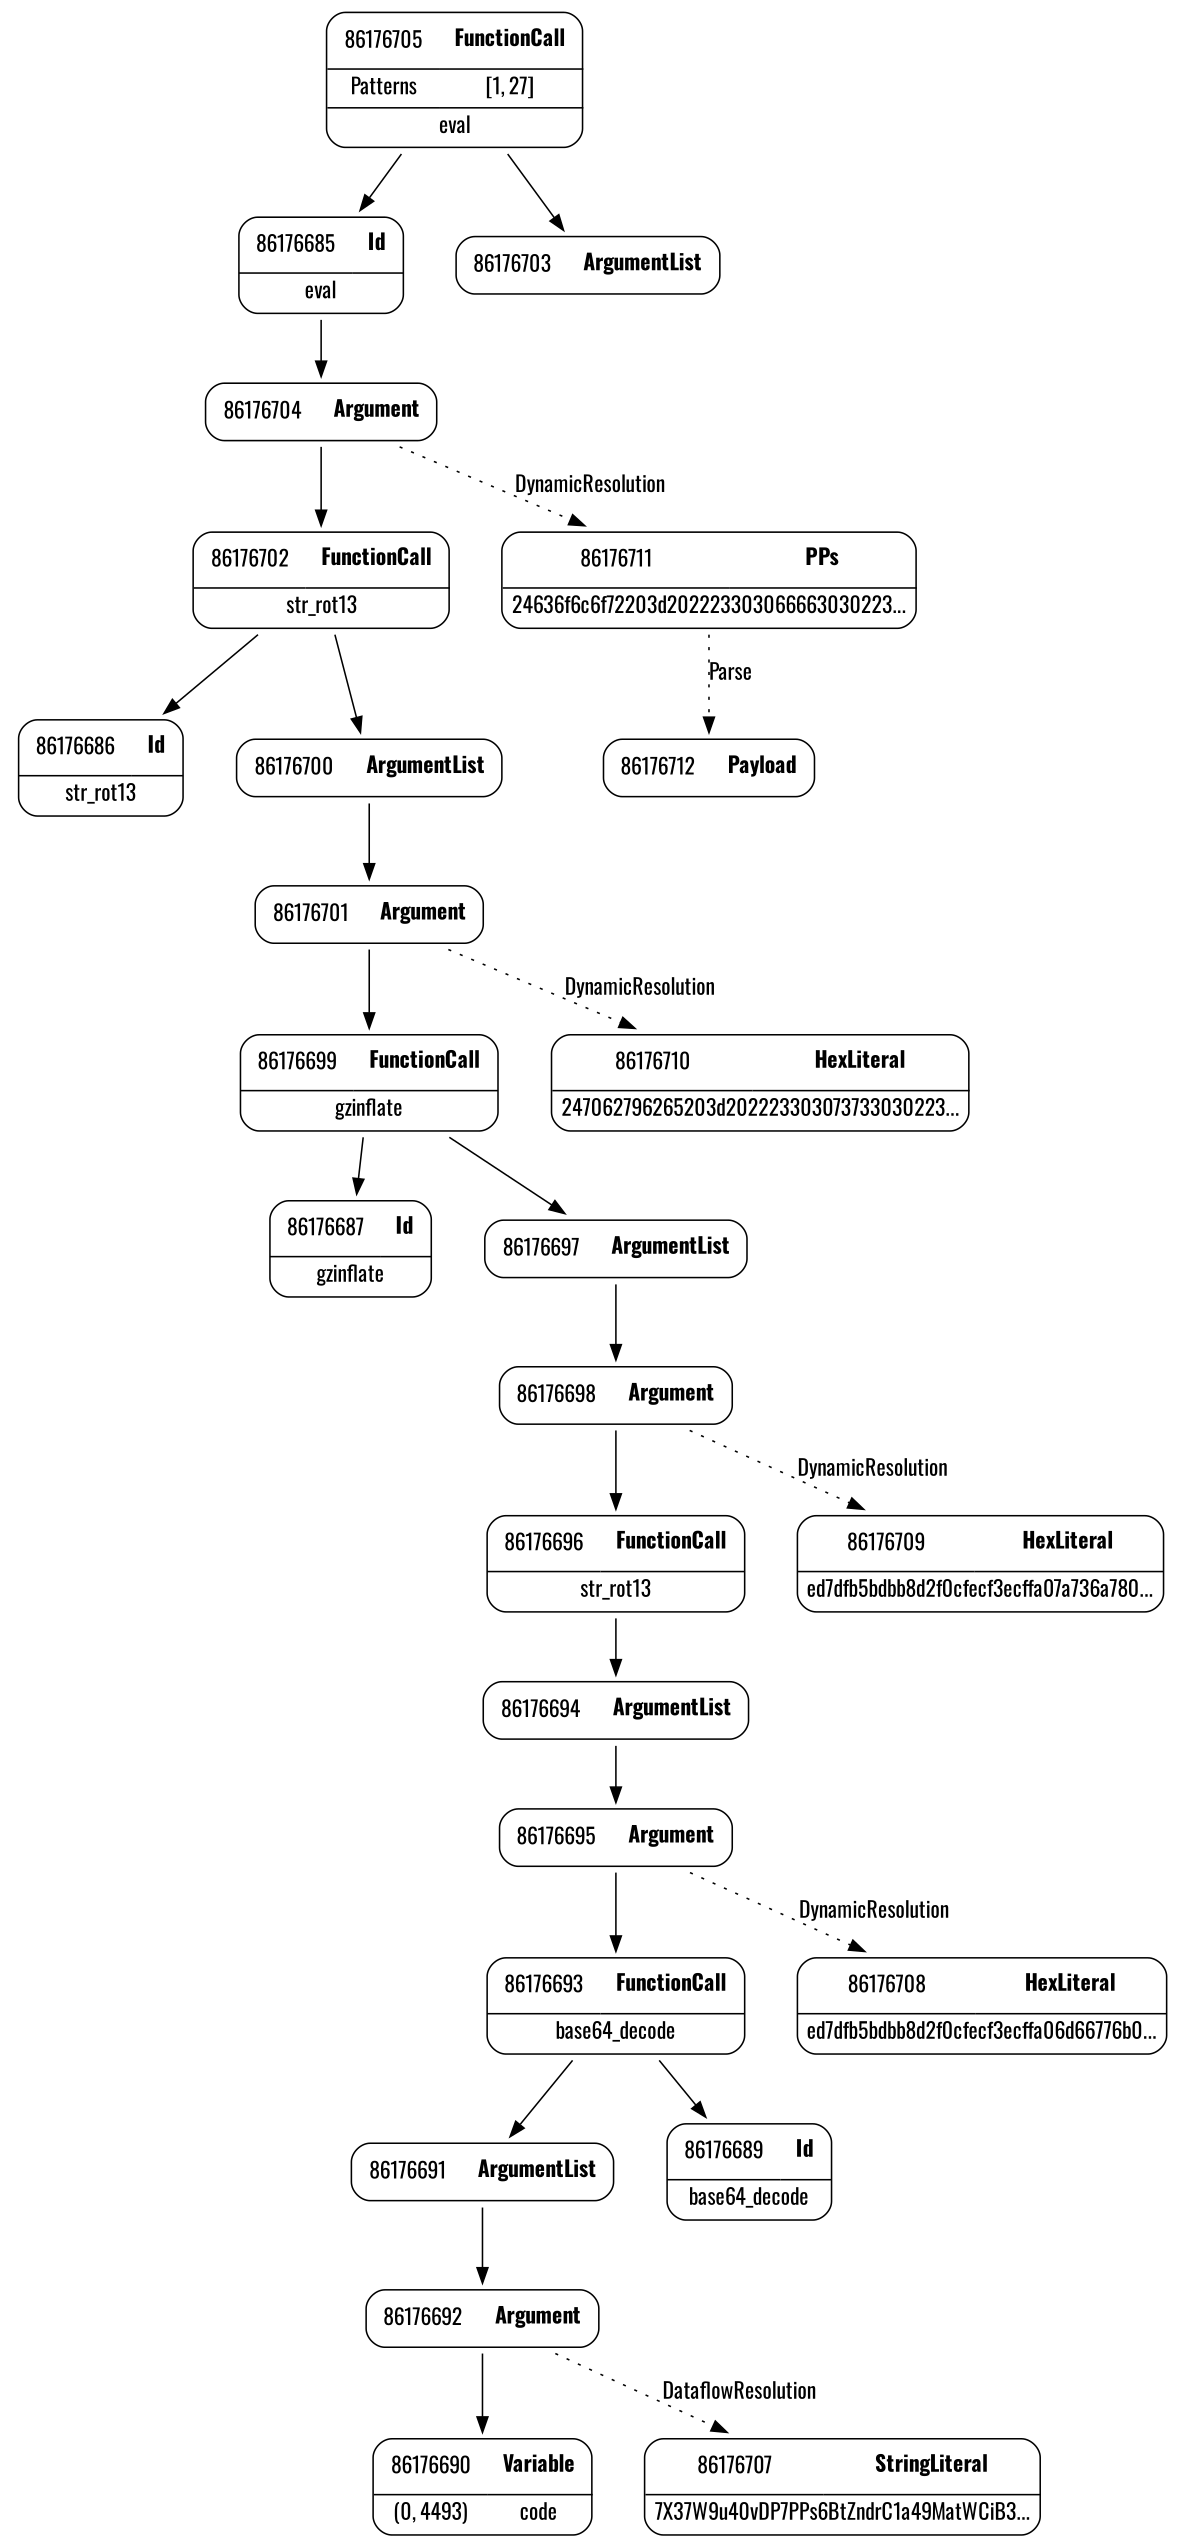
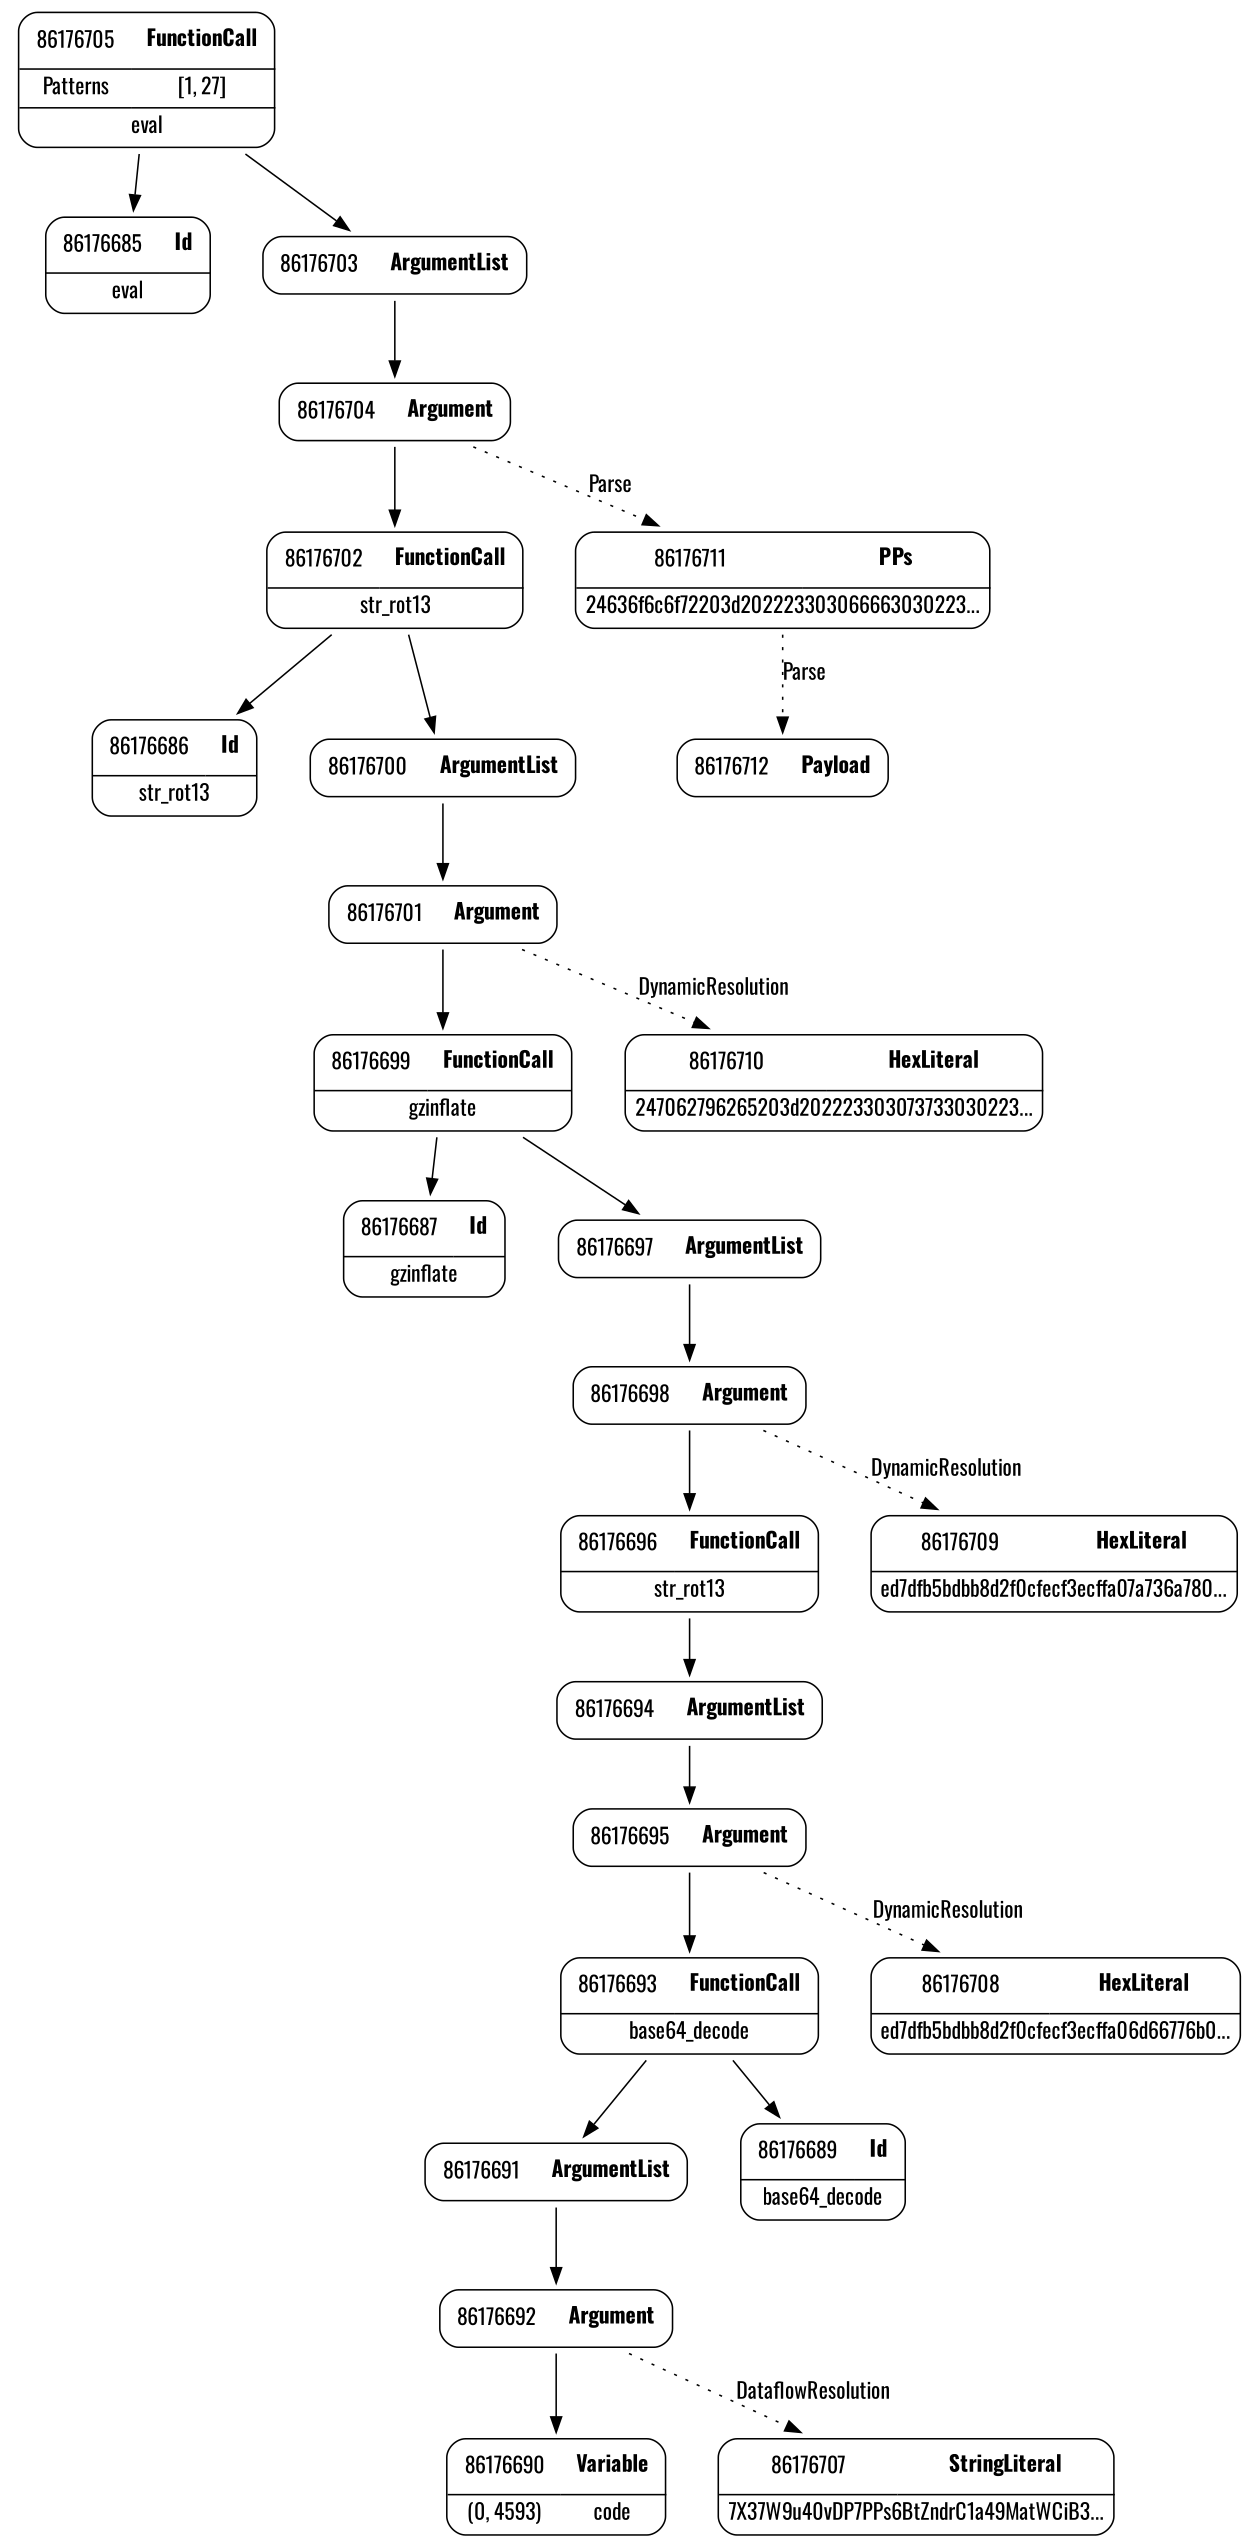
(321, 341) -> (395, 331)
(590, 486) -> (610, 486)
(431, 2513) -> (505, 2513)
